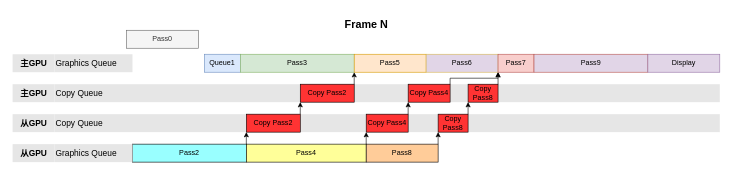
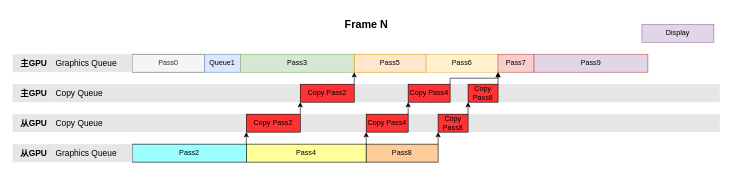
(162, 39) -> (168, 63)
(462, 63) -> (462, 63)
(684, 63) -> (678, 33)
